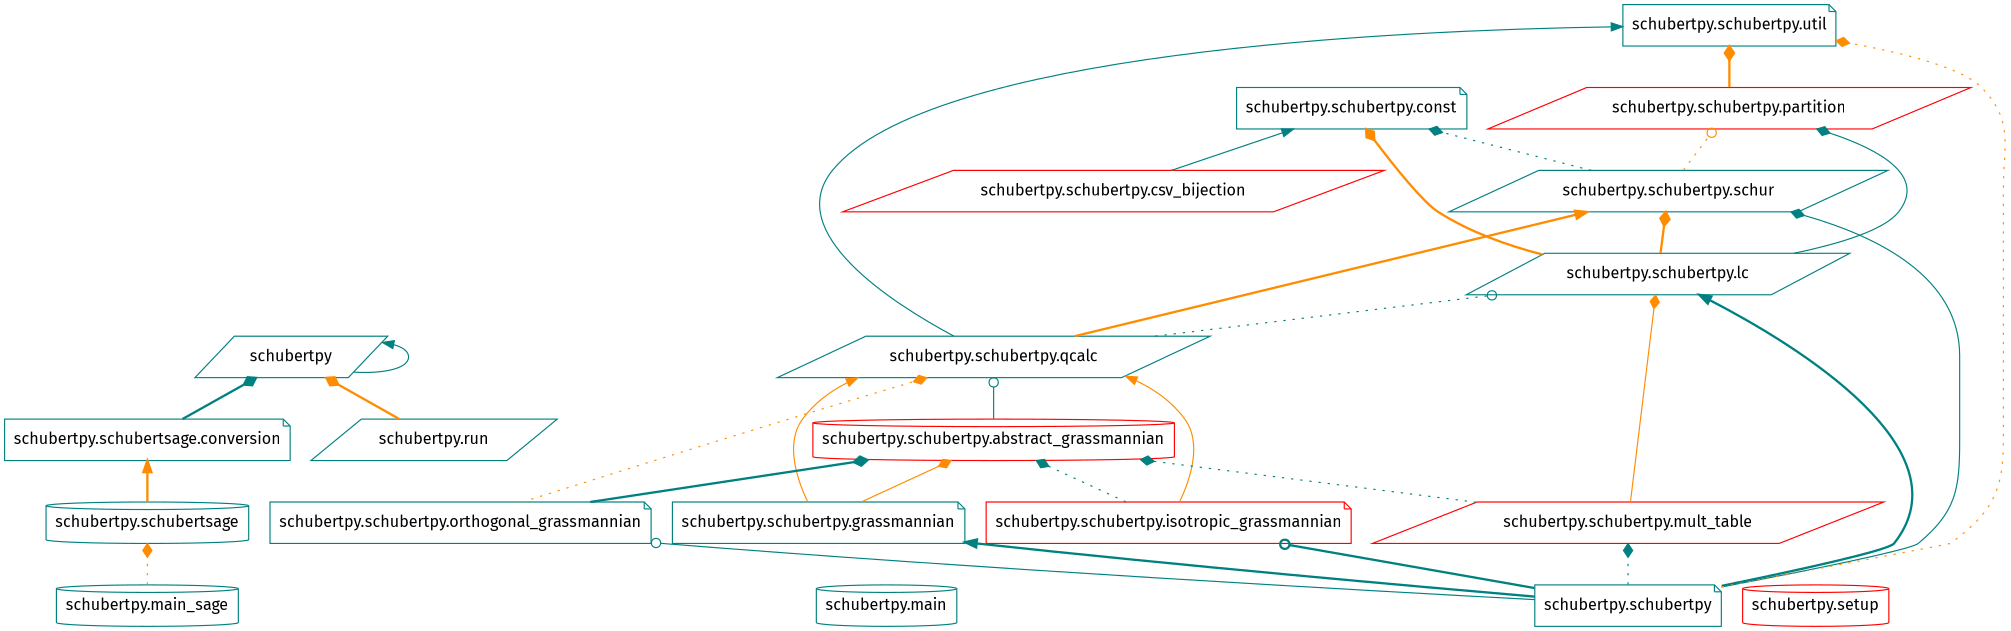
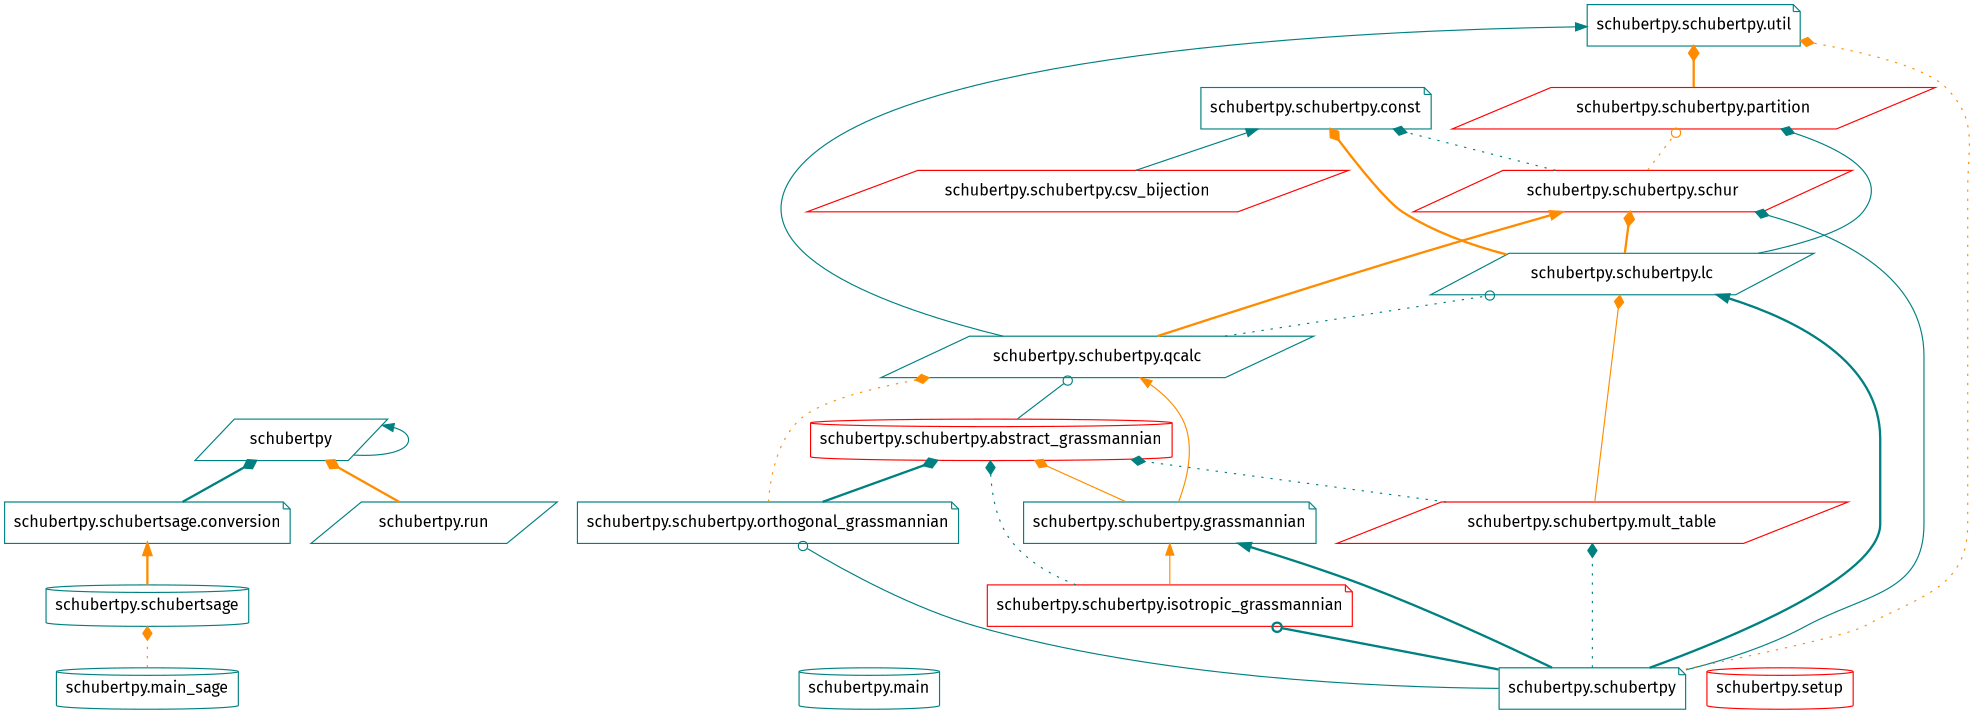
(1668, 191) -> (1633, 191)
(1190, 430) -> (1170, 570)
